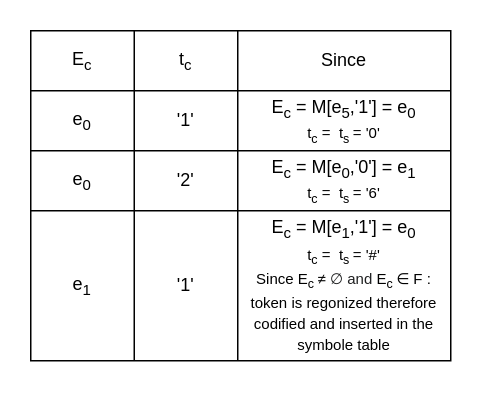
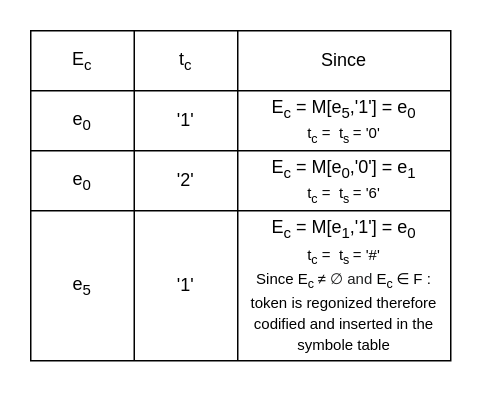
(83, 286) -> (83, 286)
